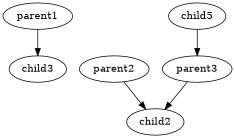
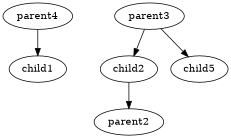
(38, 16) -> (38, 16)
(197, 39) -> (172, 40)
(38, 69) -> (38, 69)
(132, 93) -> (129, 92)
